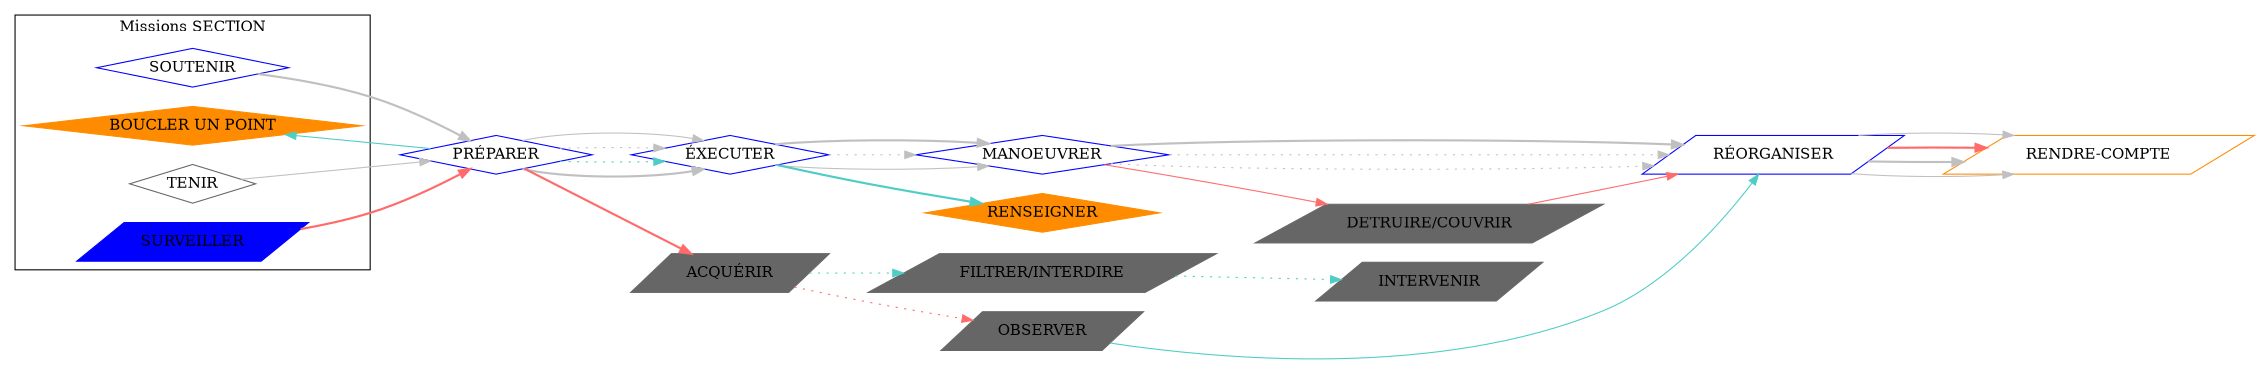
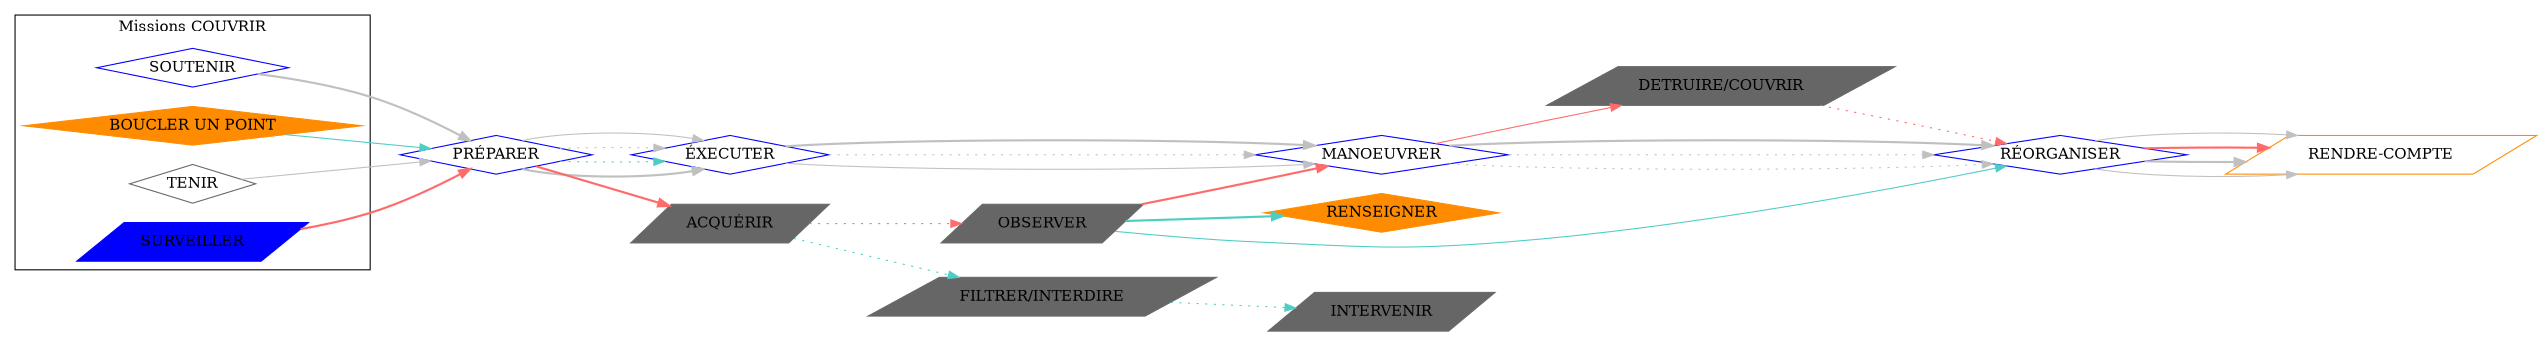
(193, 27) -> (193, 27)
(363, 142) -> (352, 141)
(1773, 155) -> (2060, 155)
(873, 185) -> (1199, 219)
none -> (1229, 187)
(1598, 190) -> (1908, 123)
